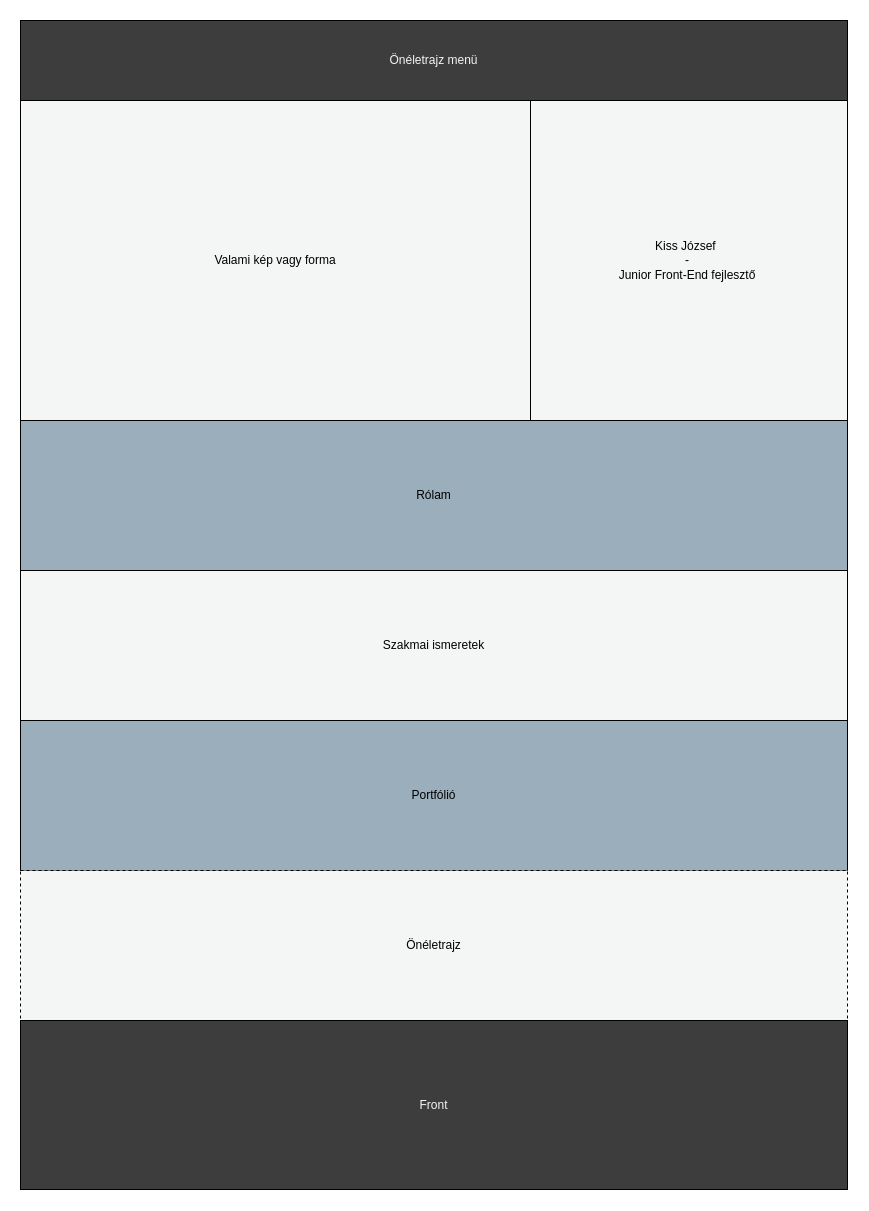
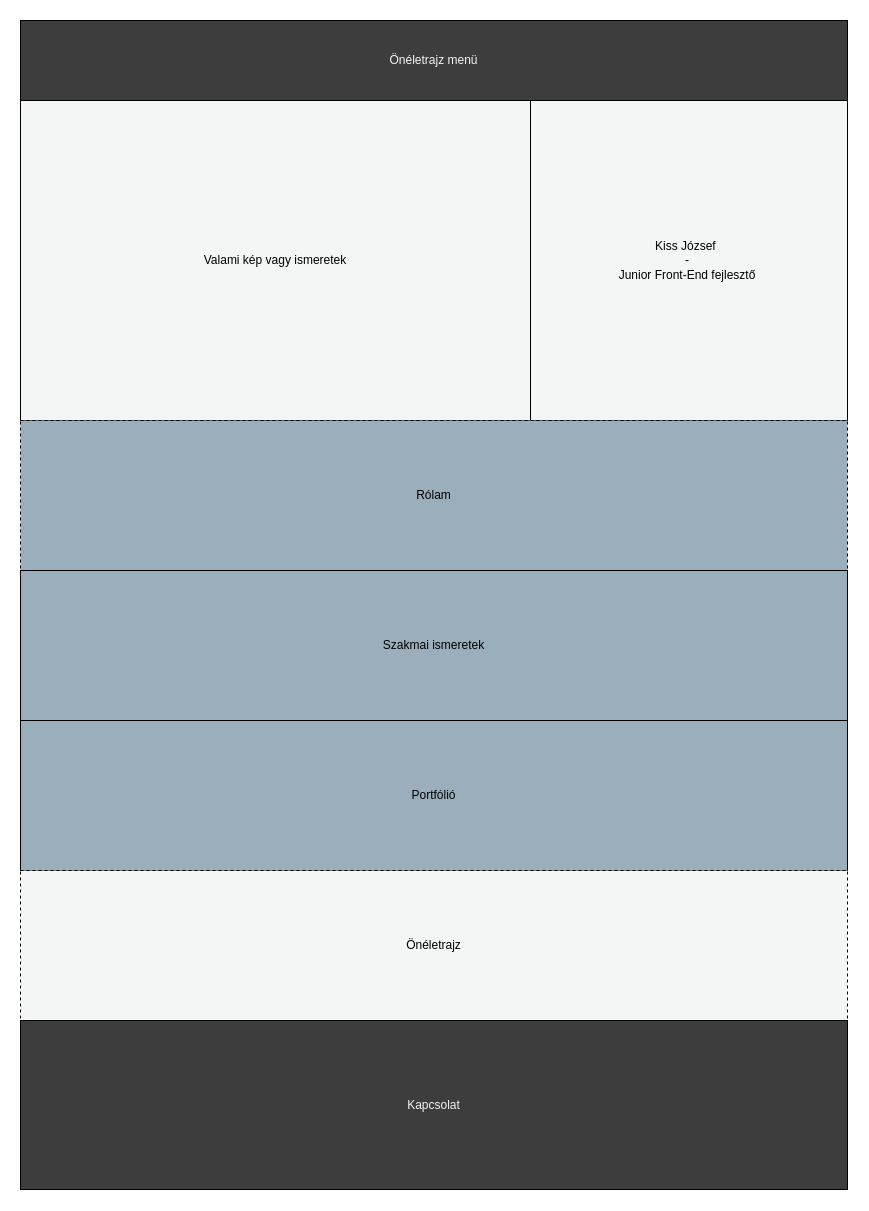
(276, 261) -> (276, 261)
(434, 496) -> (434, 496)
(434, 646) -> (434, 646)
(434, 1106) -> (434, 1106)
